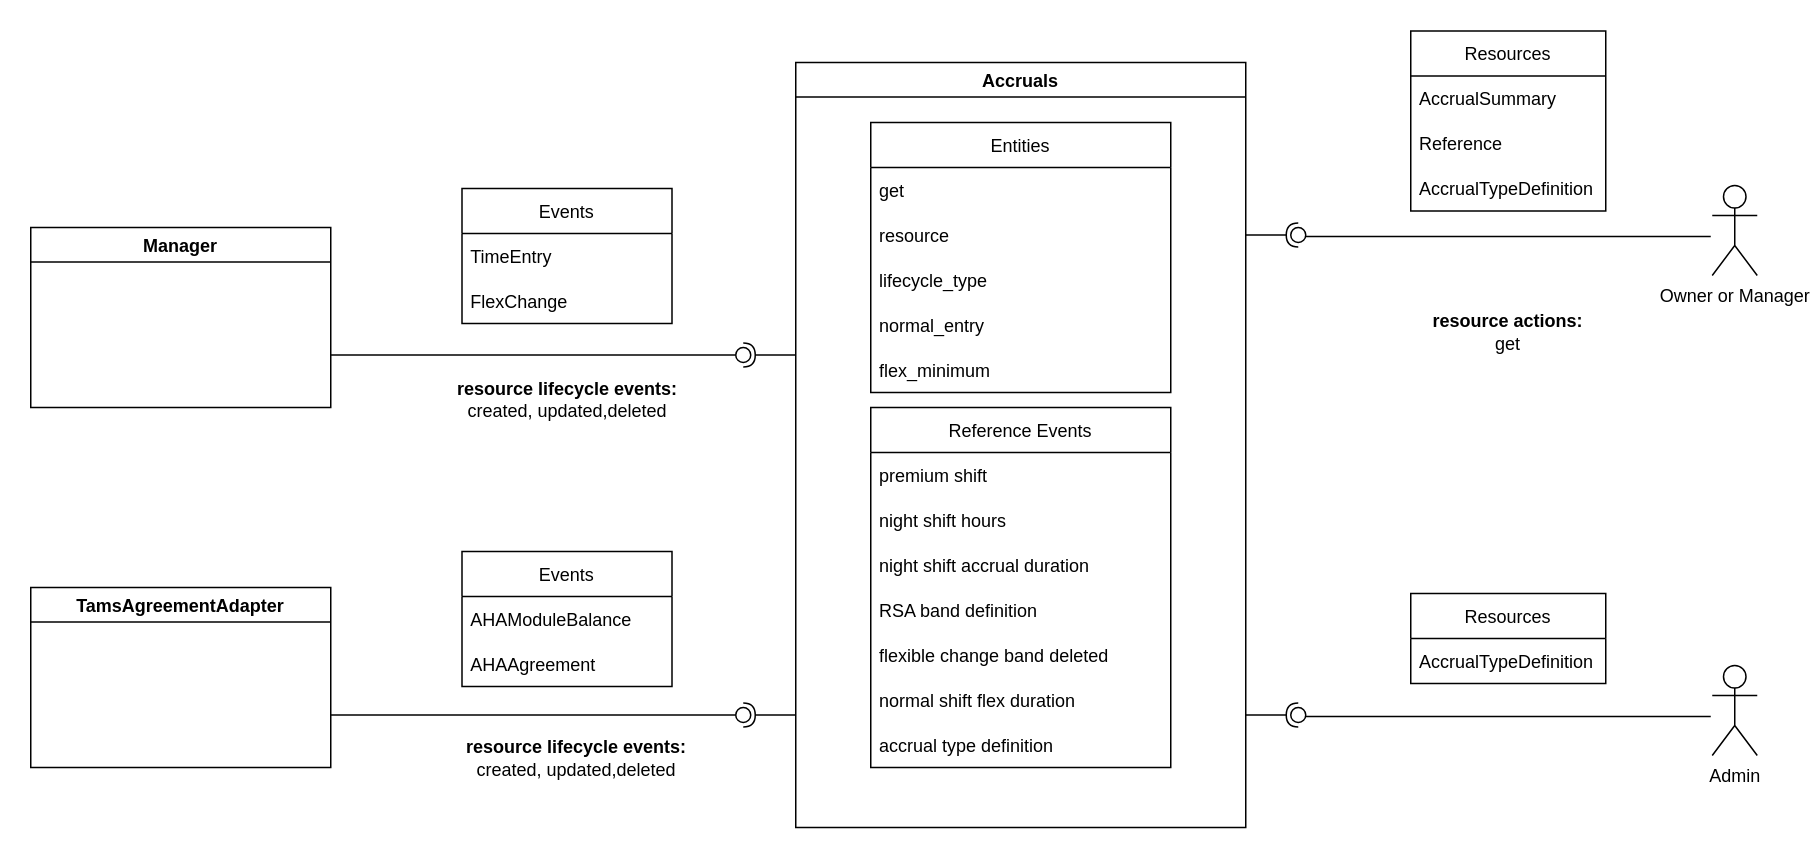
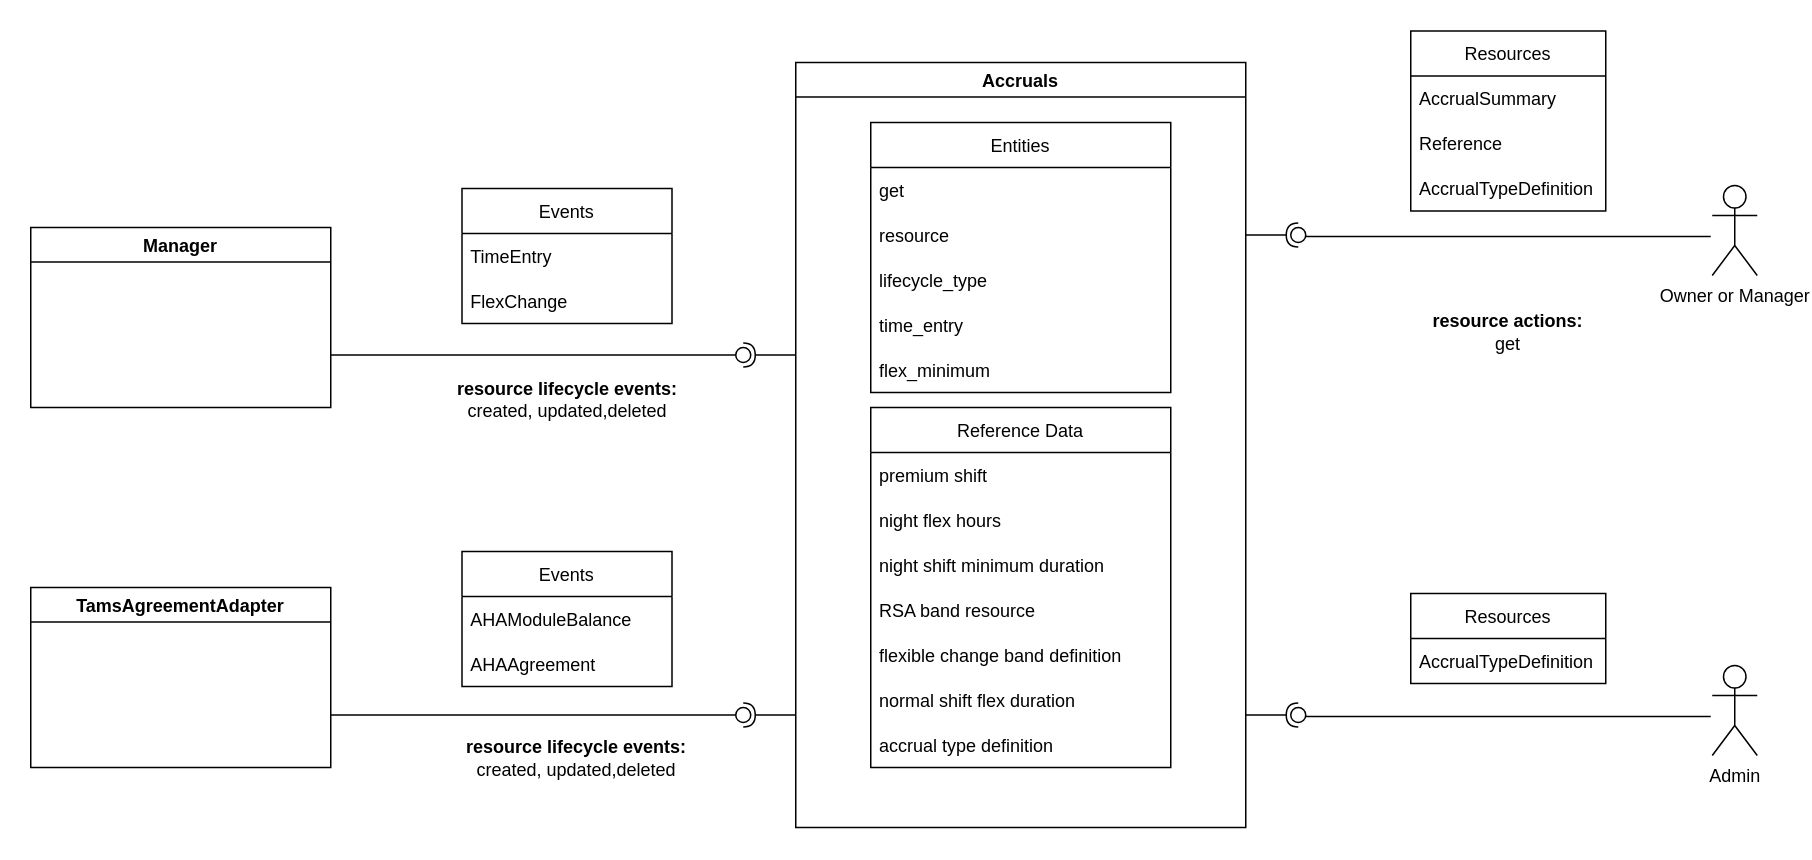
(937, 326) -> (927, 326)
(1020, 431) -> (1020, 431)
(955, 521) -> (950, 521)
(1004, 566) -> (1001, 566)
(963, 611) -> (960, 611)
(1004, 656) -> (1014, 656)
